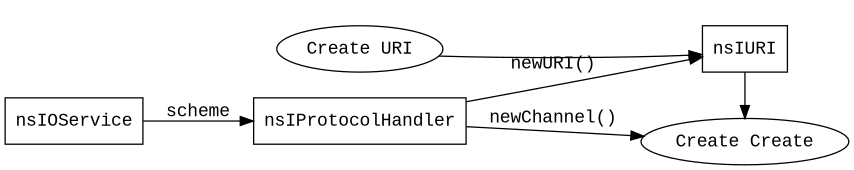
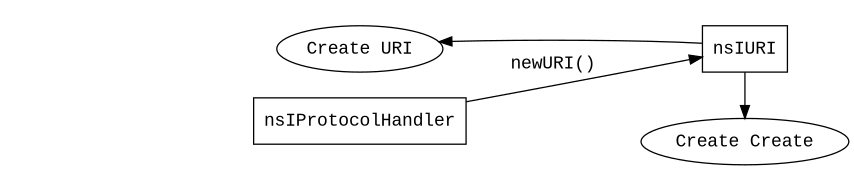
(564, 58) -> (577, 40)
(74, 121) -> none
(548, 131) -> none
